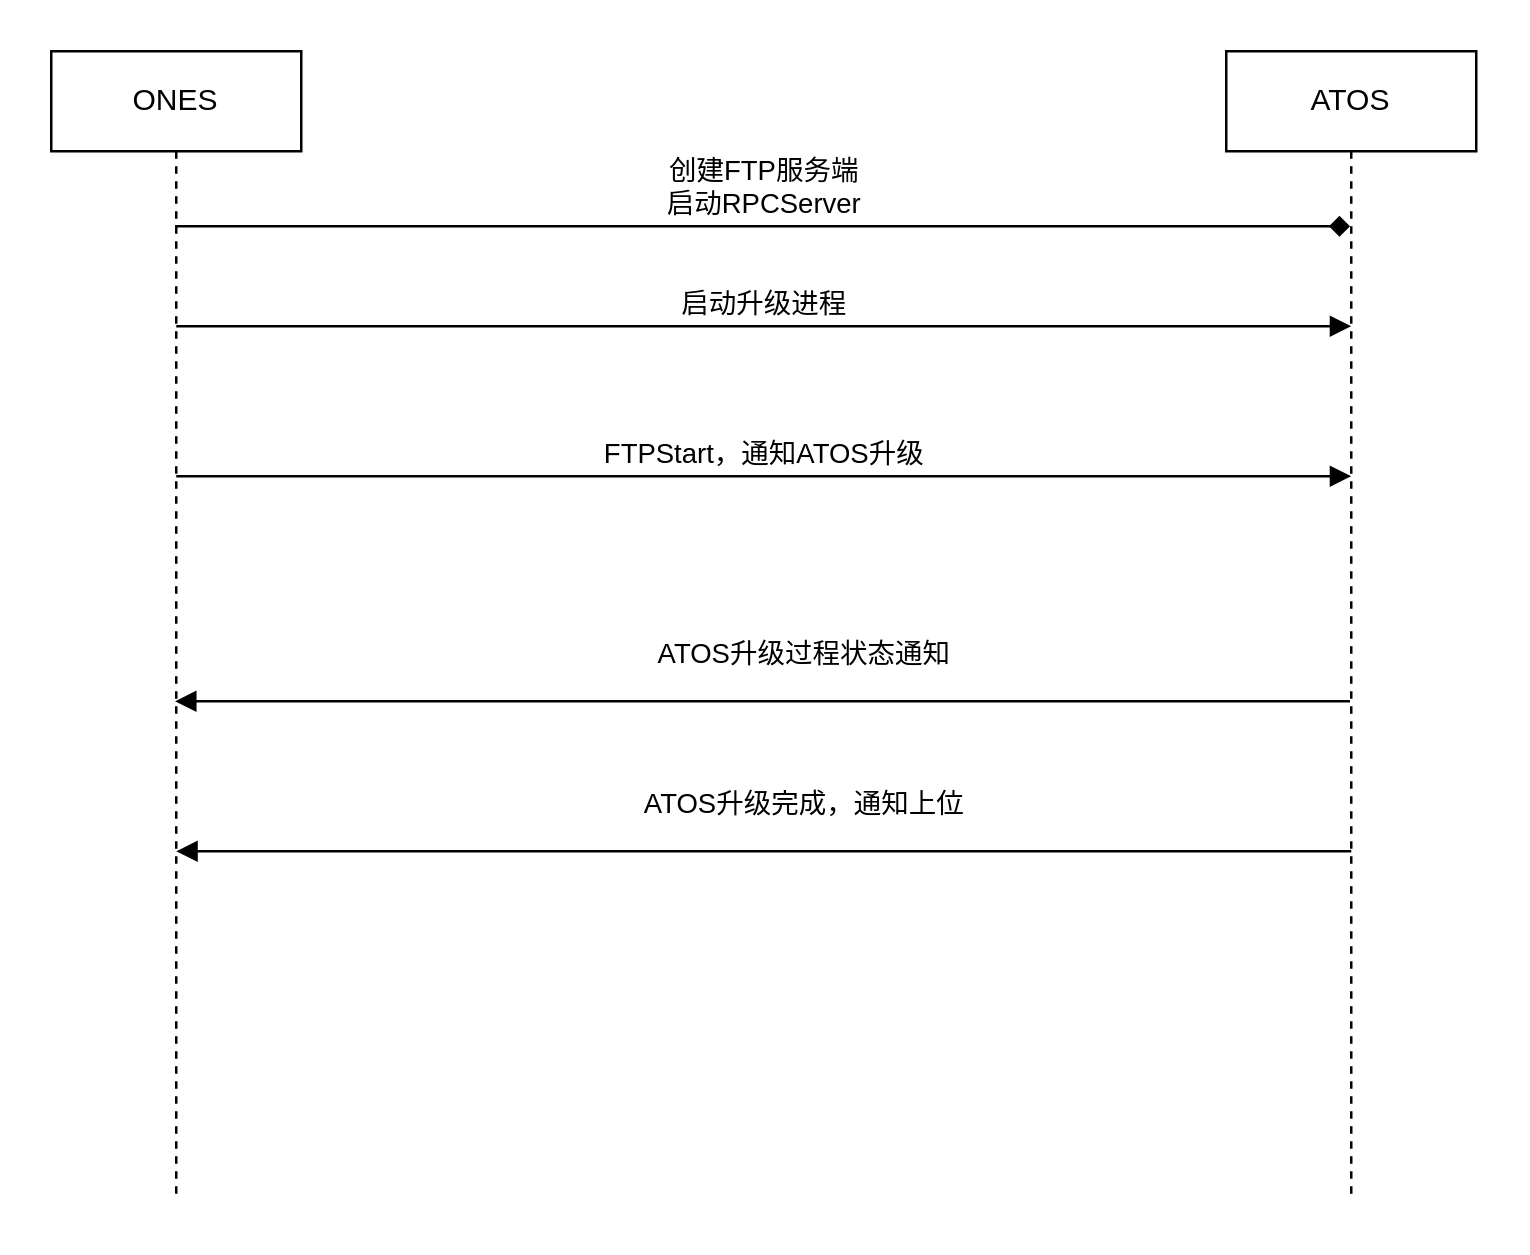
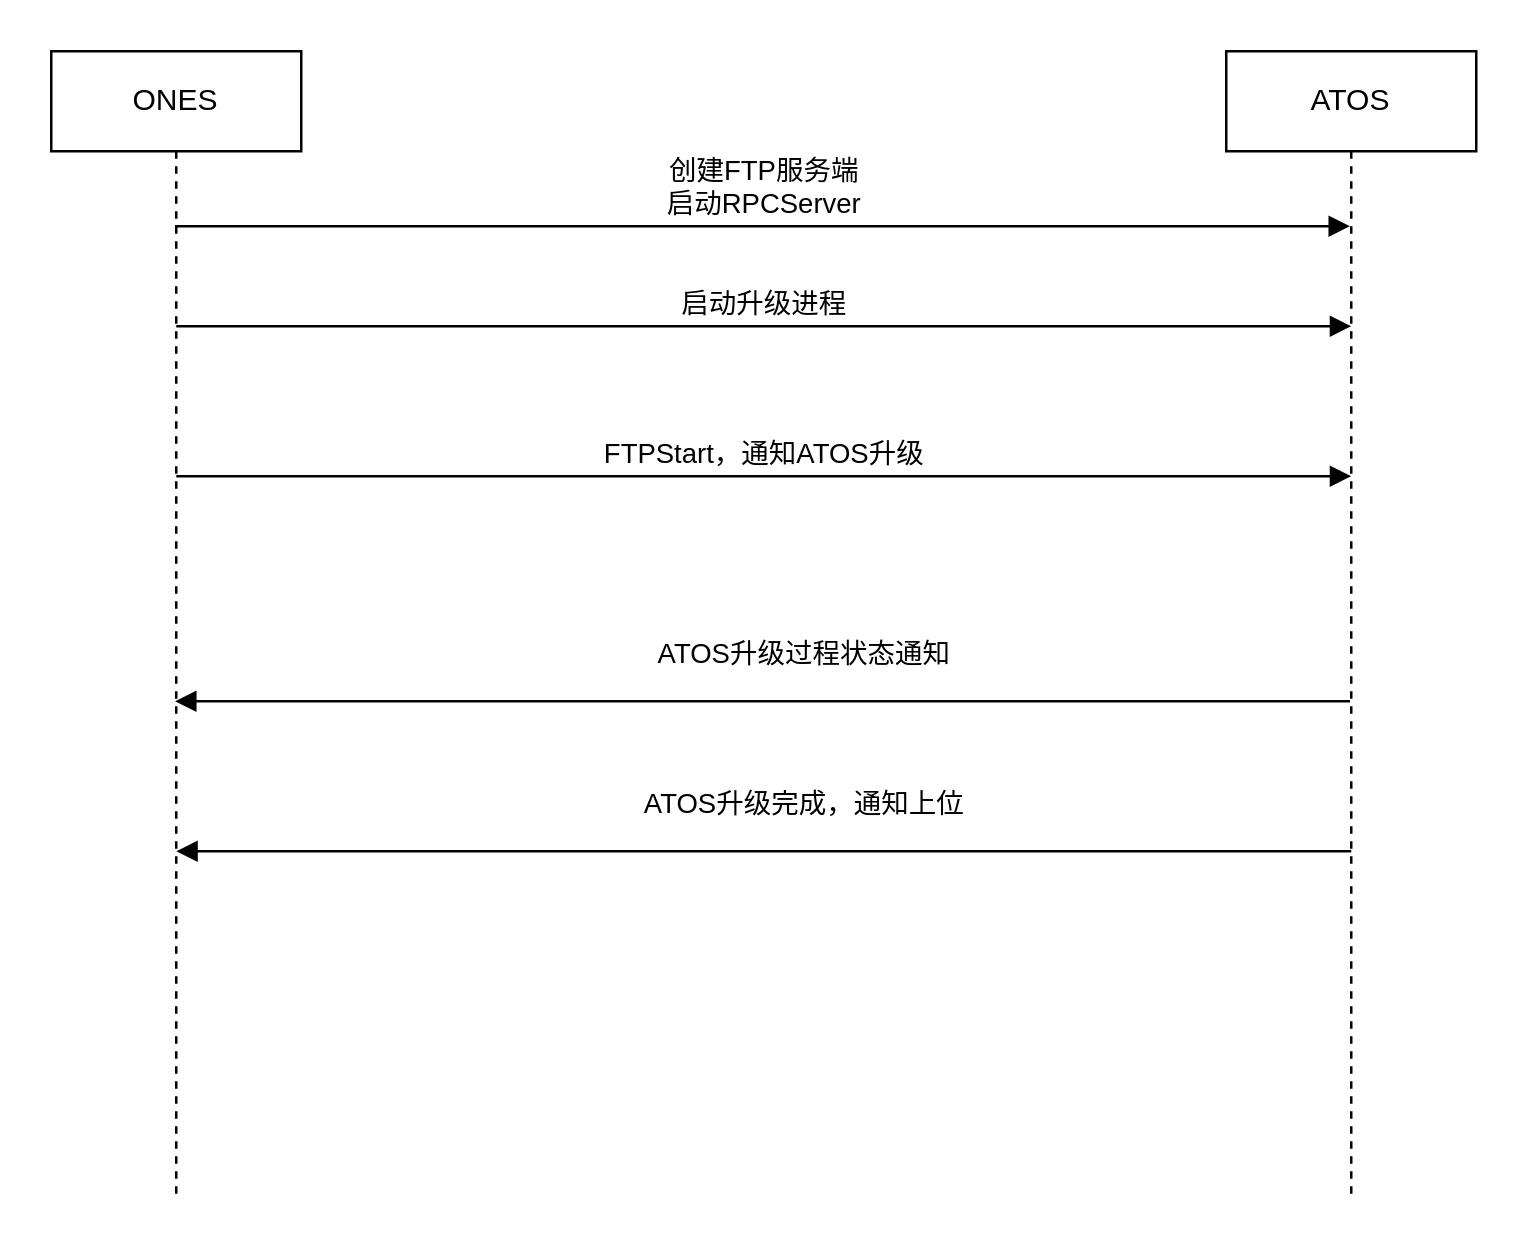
(1328, 226) -> (1328, 226)
